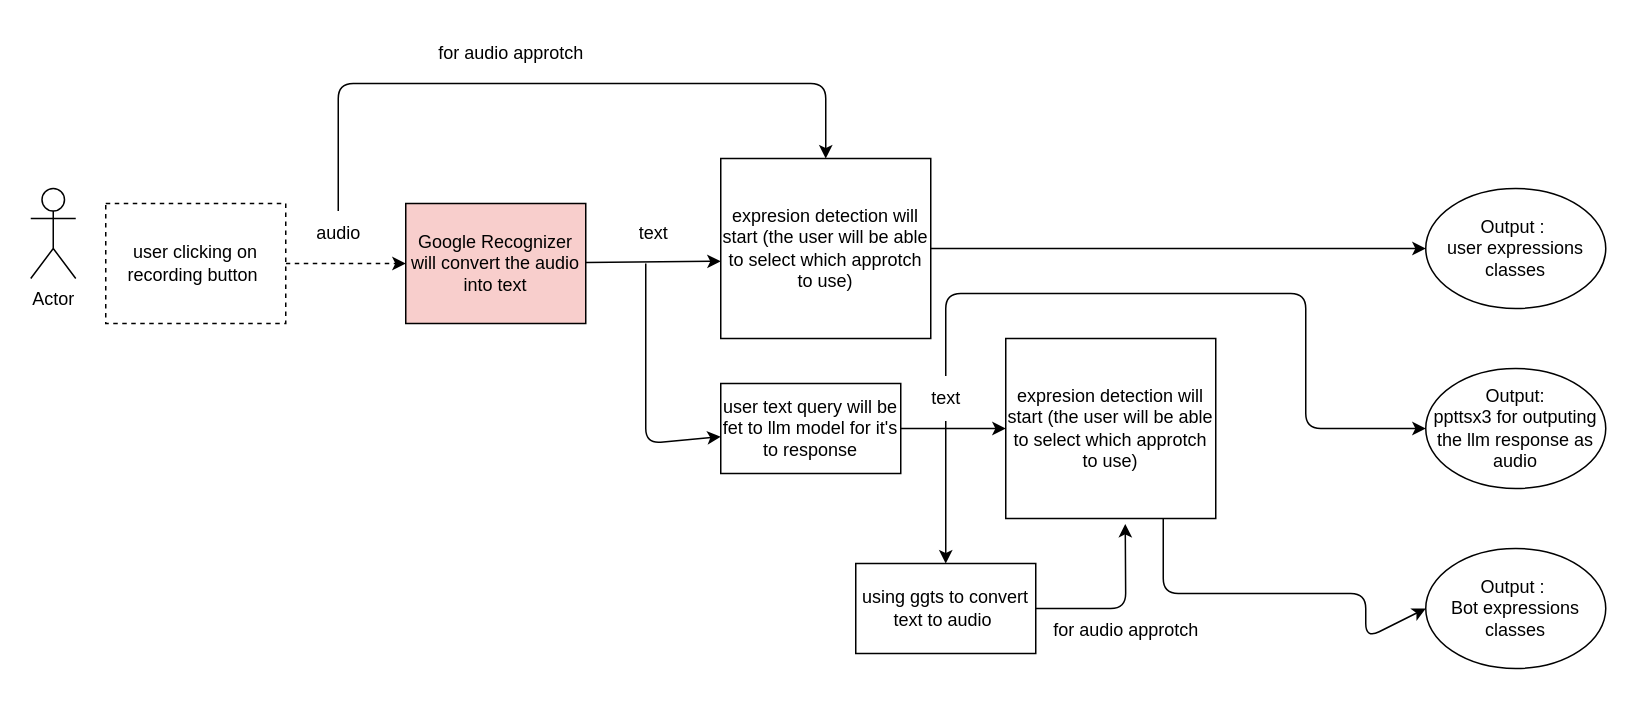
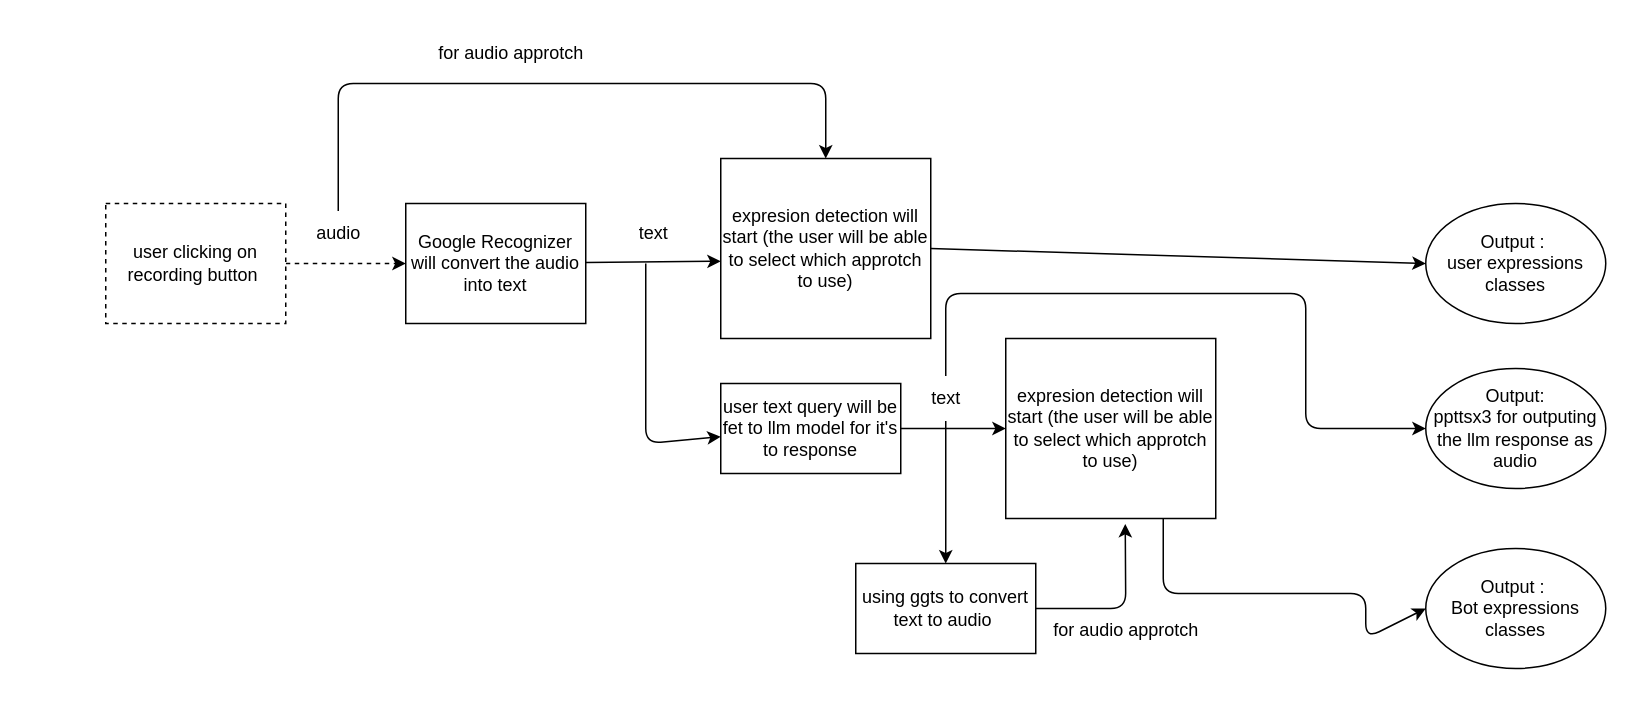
(53, 233) -> none
(1516, 248) -> (1516, 263)
(496, 263) -> (496, 263)
